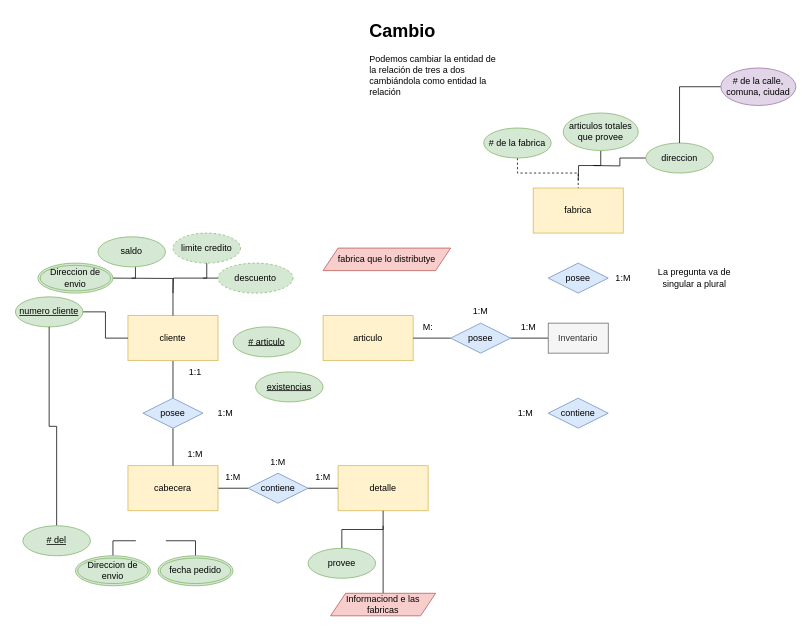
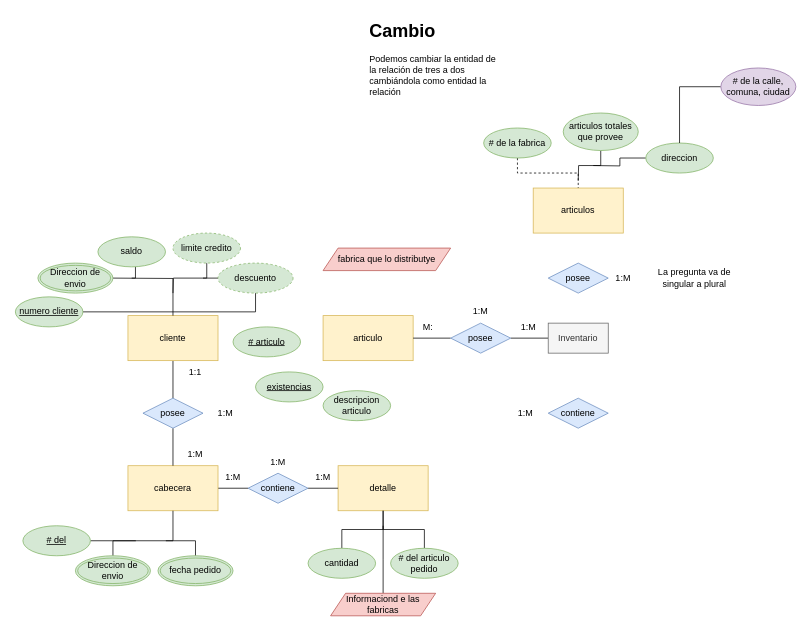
(578, 210) -> (578, 210)
(105, 335) -> (188, 312)
none -> (357, 405)
(53, 426) -> (150, 540)
none -> (413, 529)
(342, 563) -> (342, 563)
none -> (424, 563)
